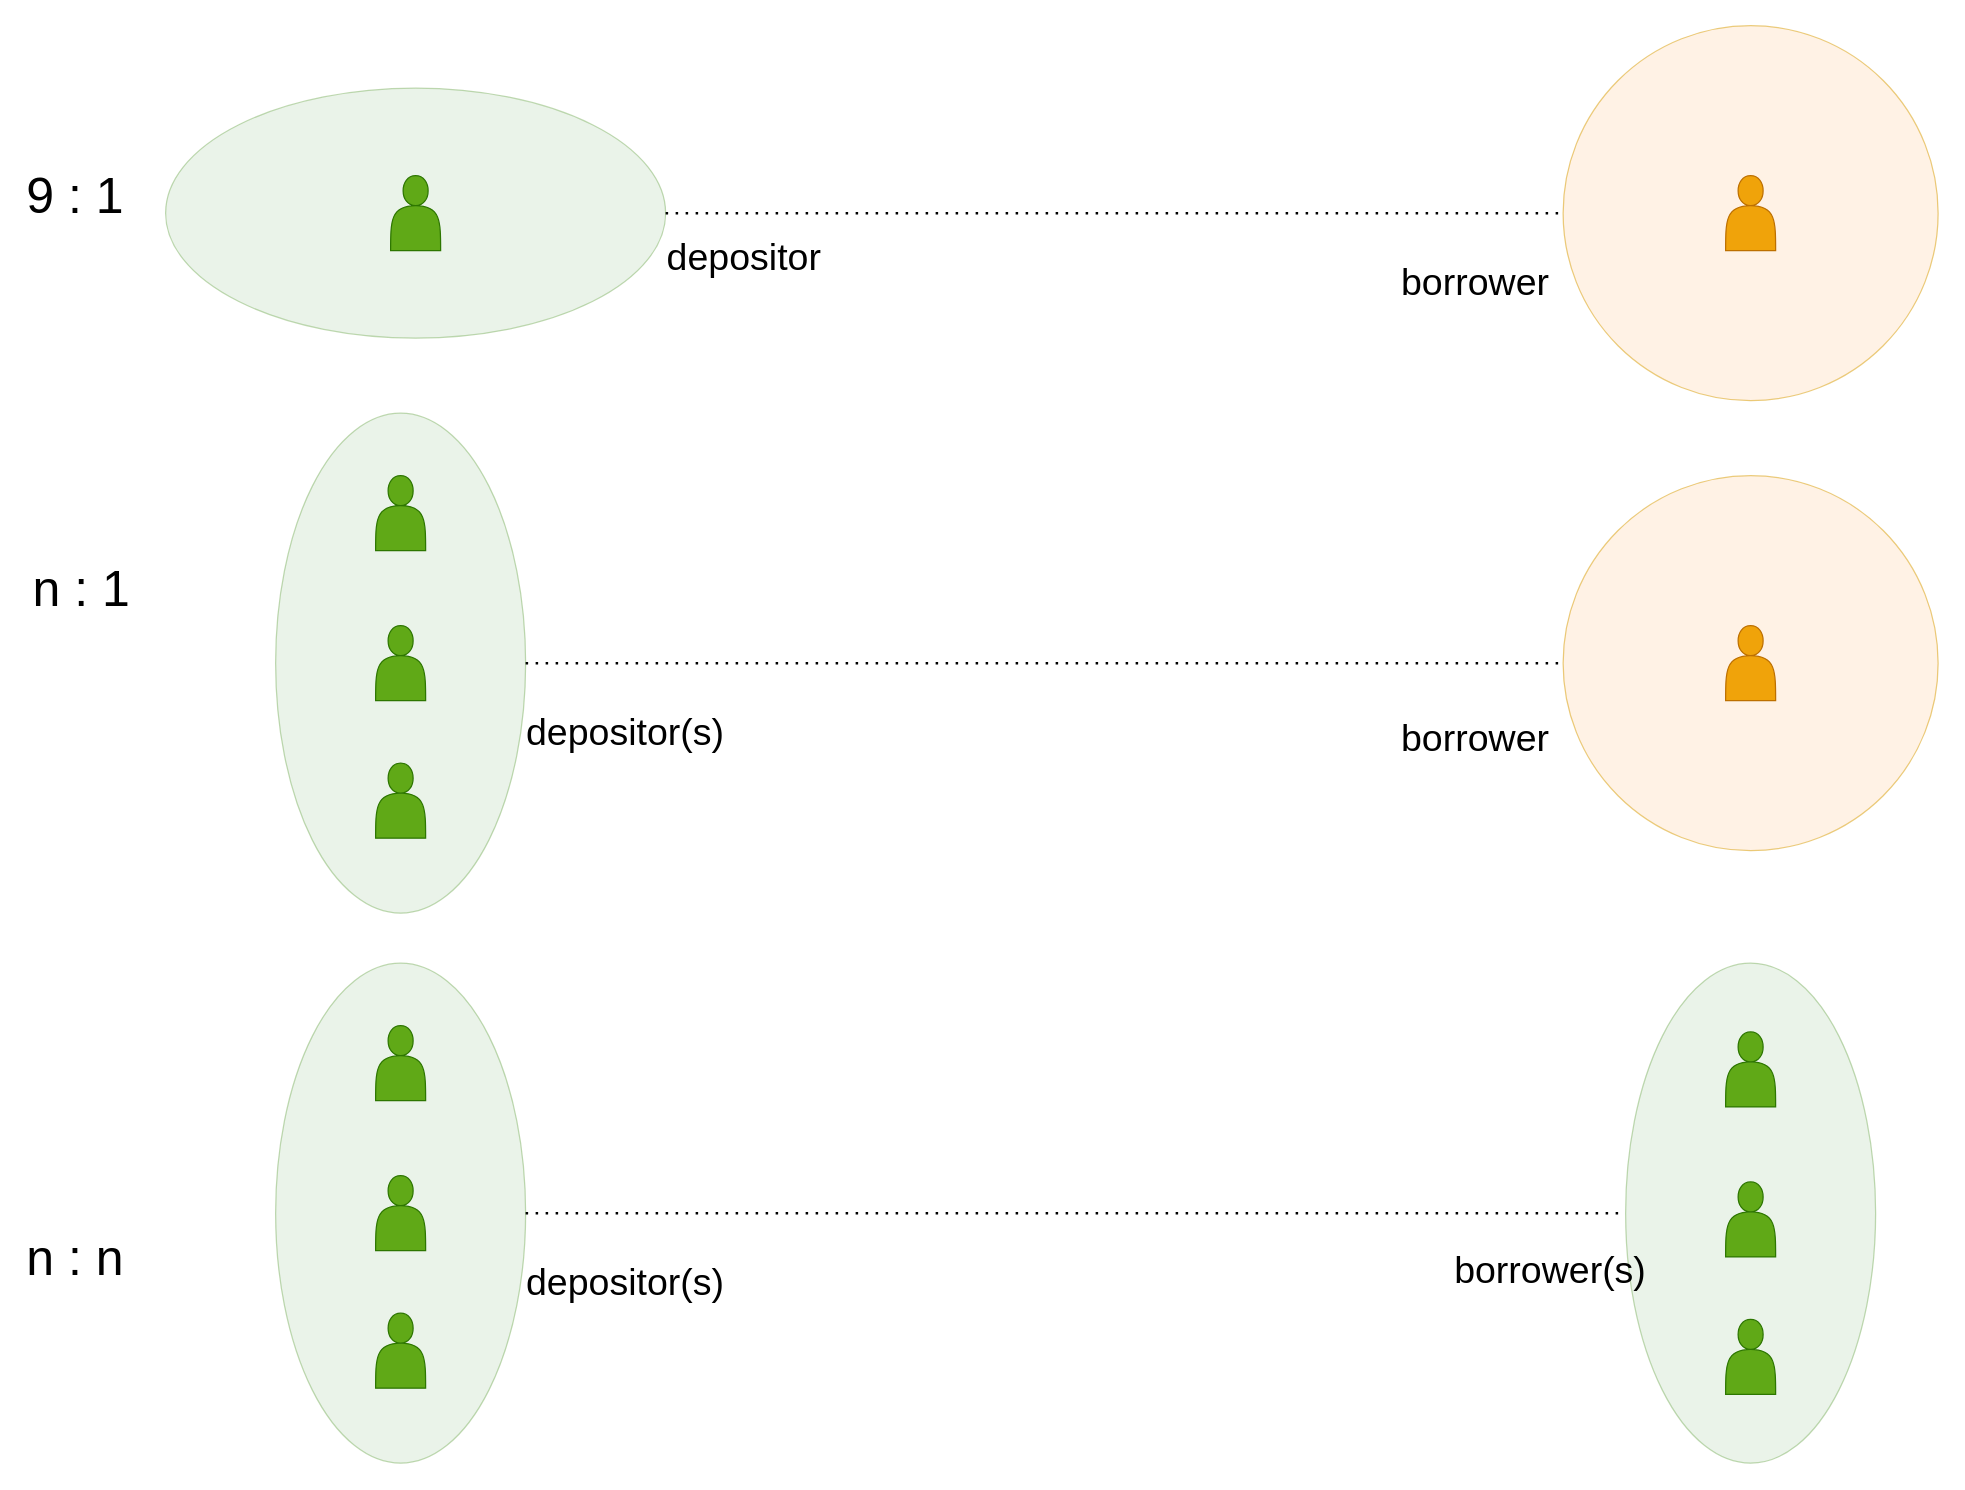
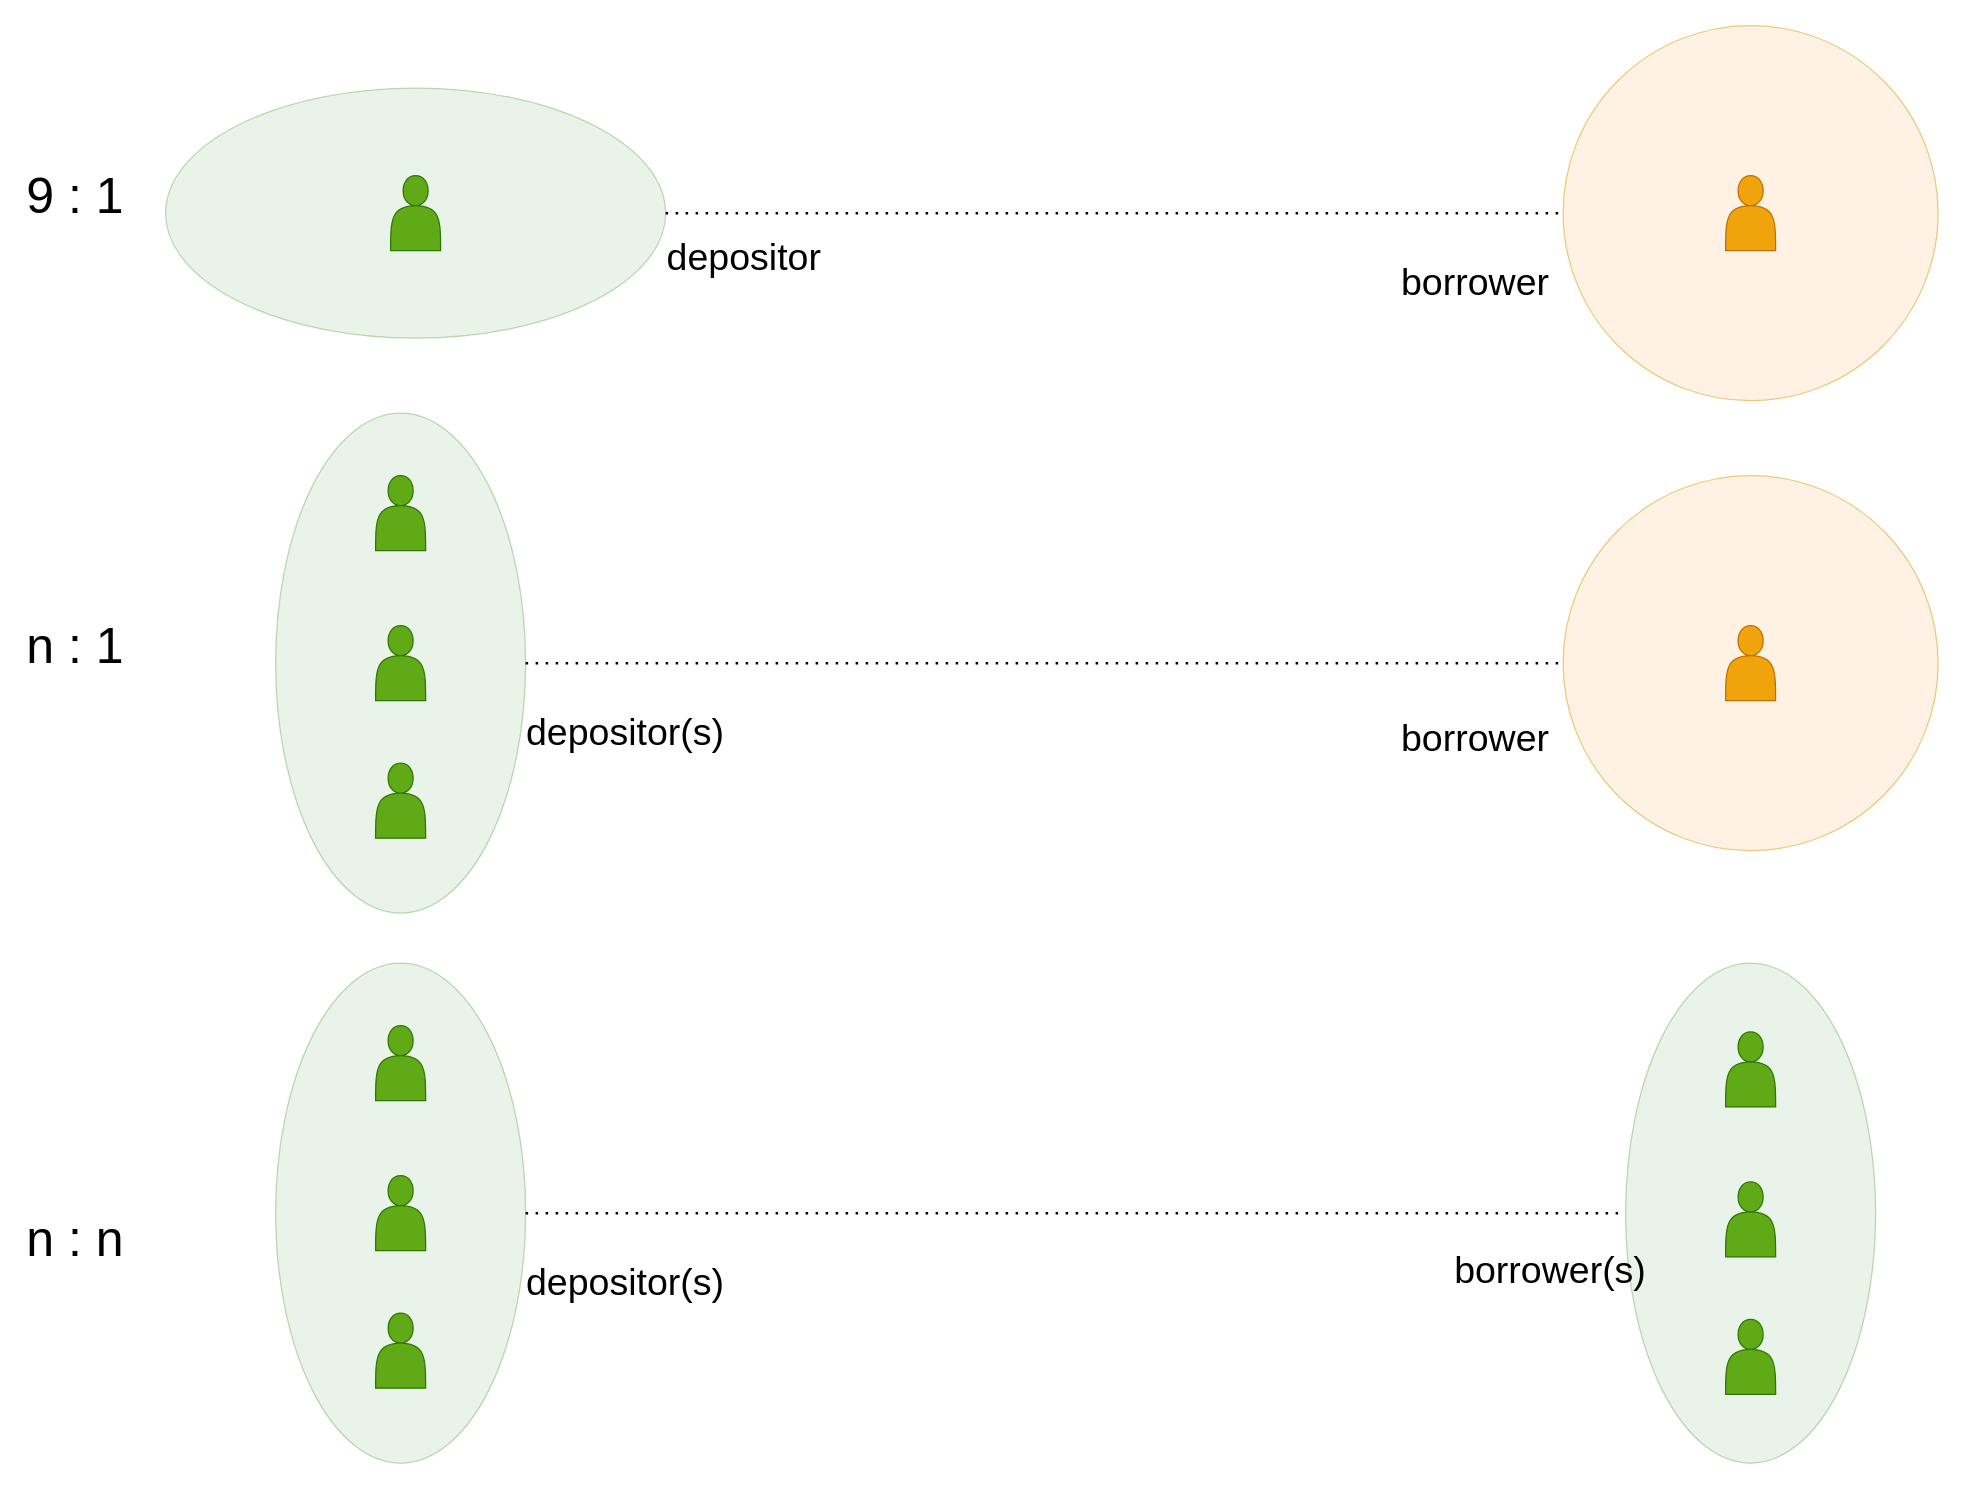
(82, 588) -> (76, 644)
(76, 1257) -> (76, 1238)
